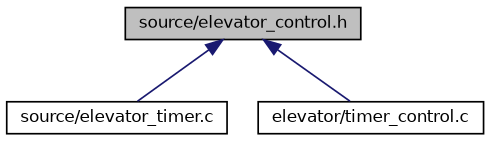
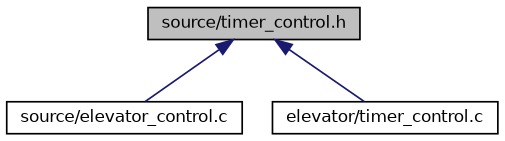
(243, 24) -> (254, 24)
(117, 118) -> (124, 118)
